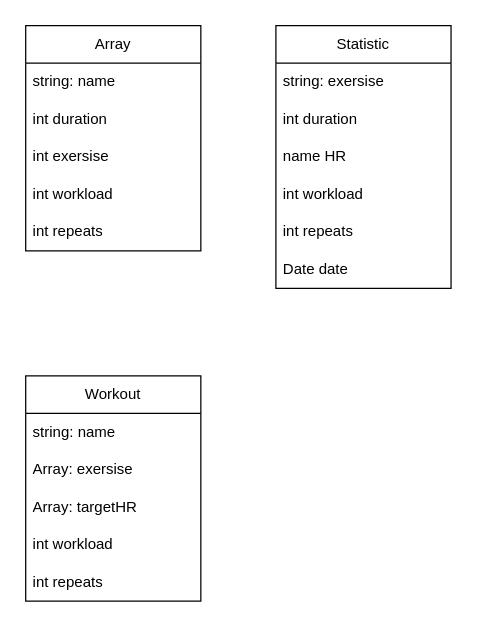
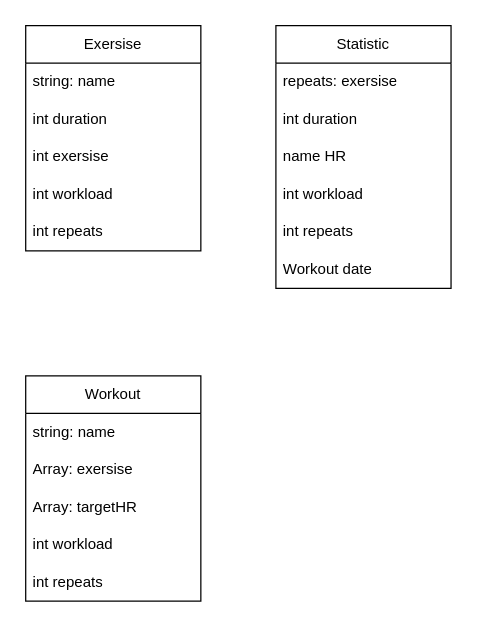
(113, 44) -> (113, 44)
(343, 82) -> (349, 82)
(319, 269) -> (332, 269)
